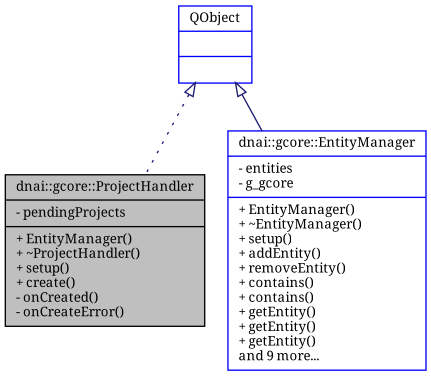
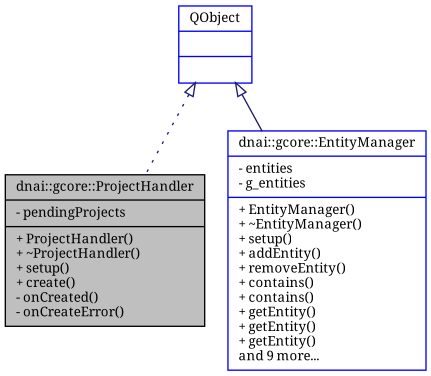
(266, 183) -> (272, 183)
(74, 239) -> (75, 239)
